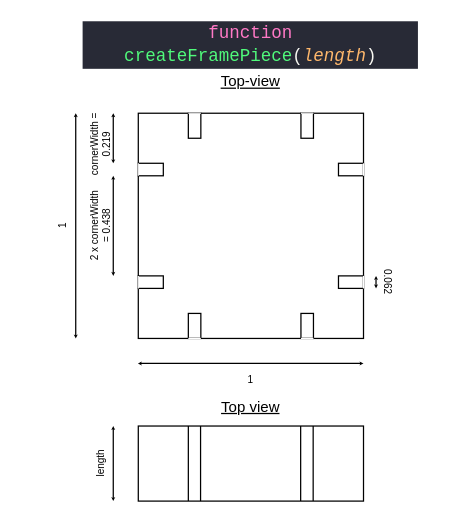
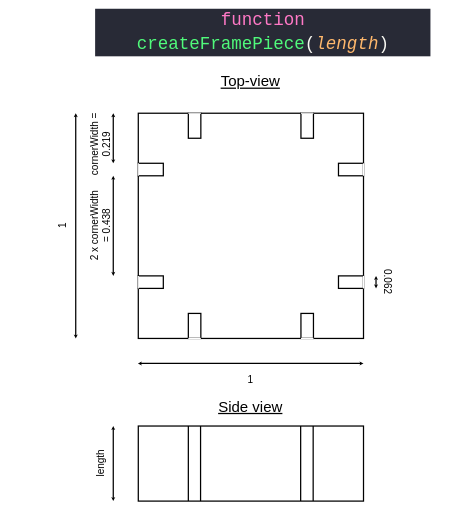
(251, 44) -> (263, 32)
(251, 407) -> (251, 407)
